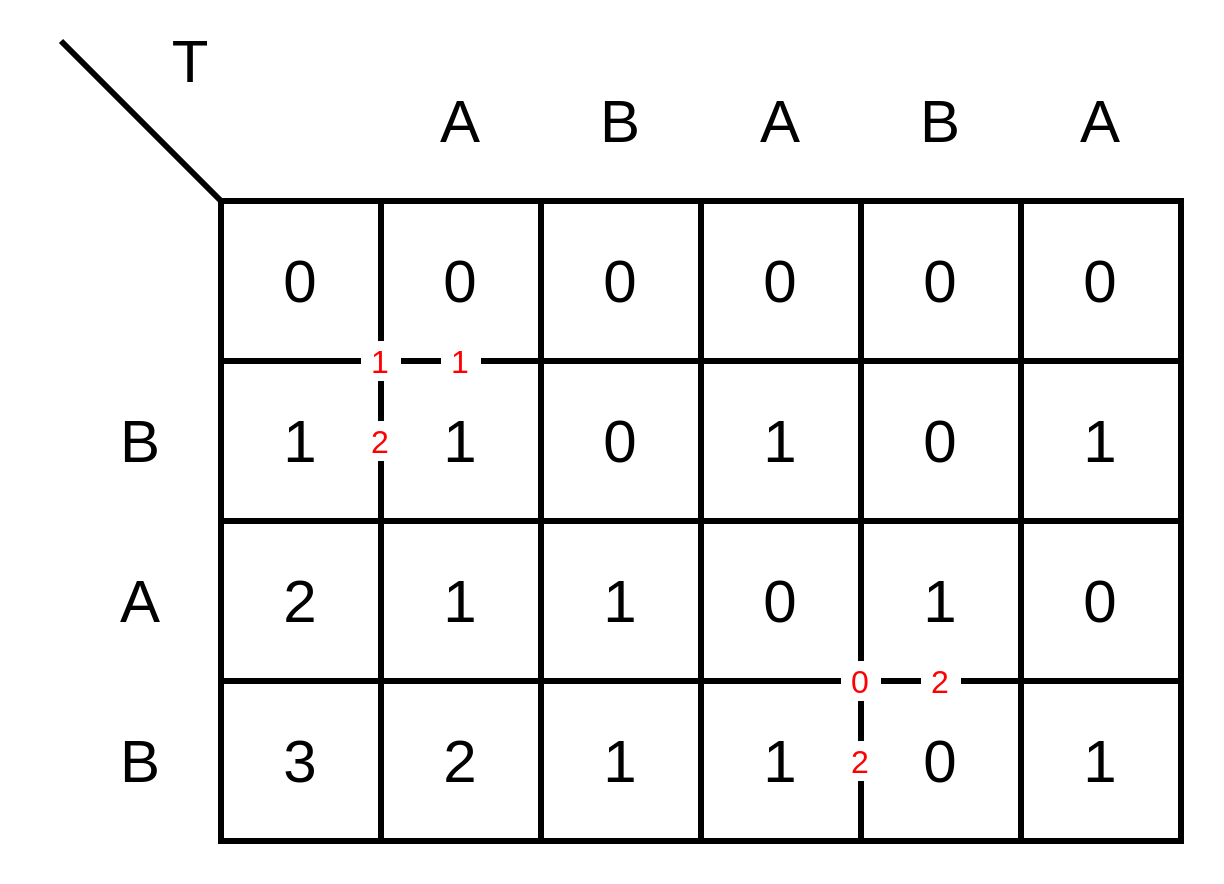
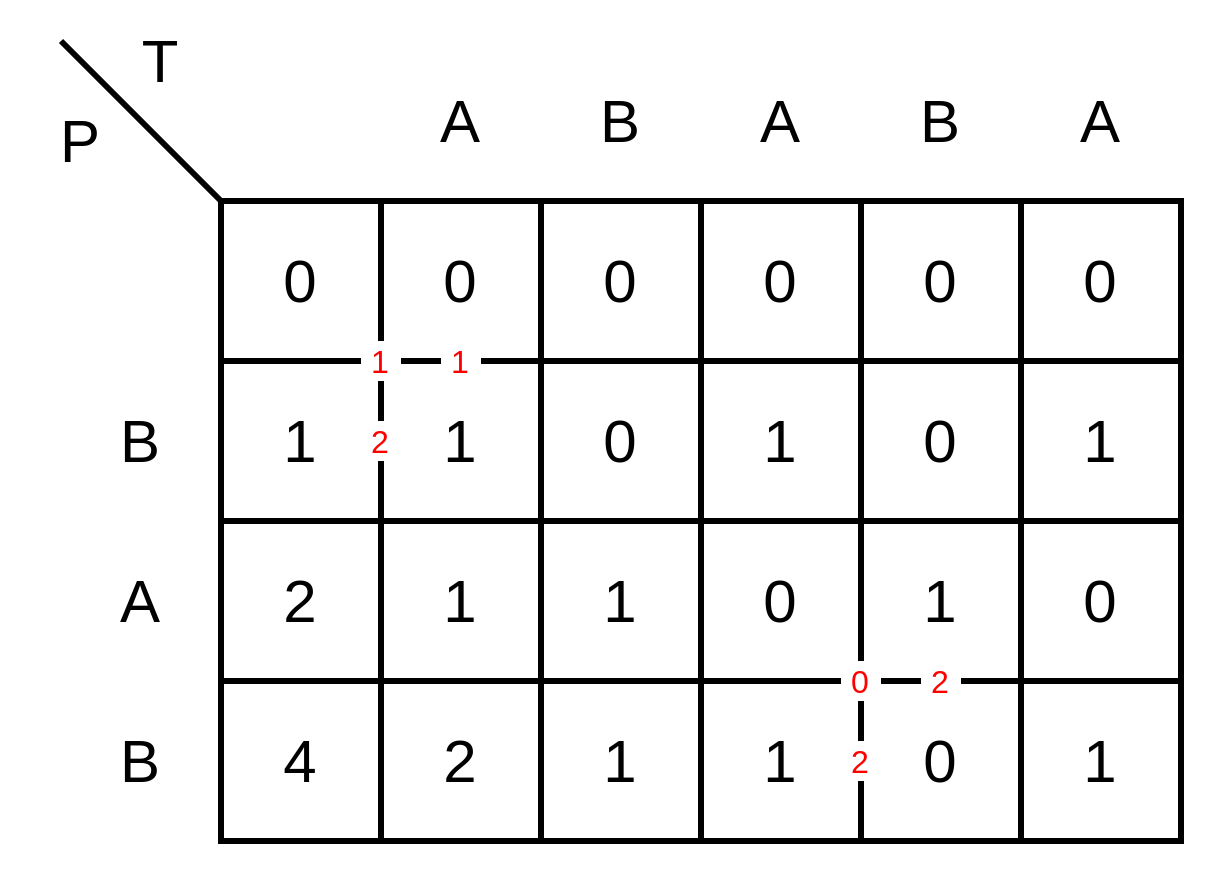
(191, 61) -> (161, 61)
none -> (81, 141)
(301, 761) -> (301, 761)
